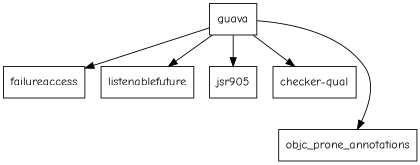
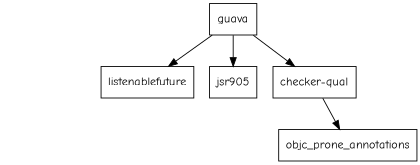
(342, 45) -> (329, 110)
(44, 82) -> none
